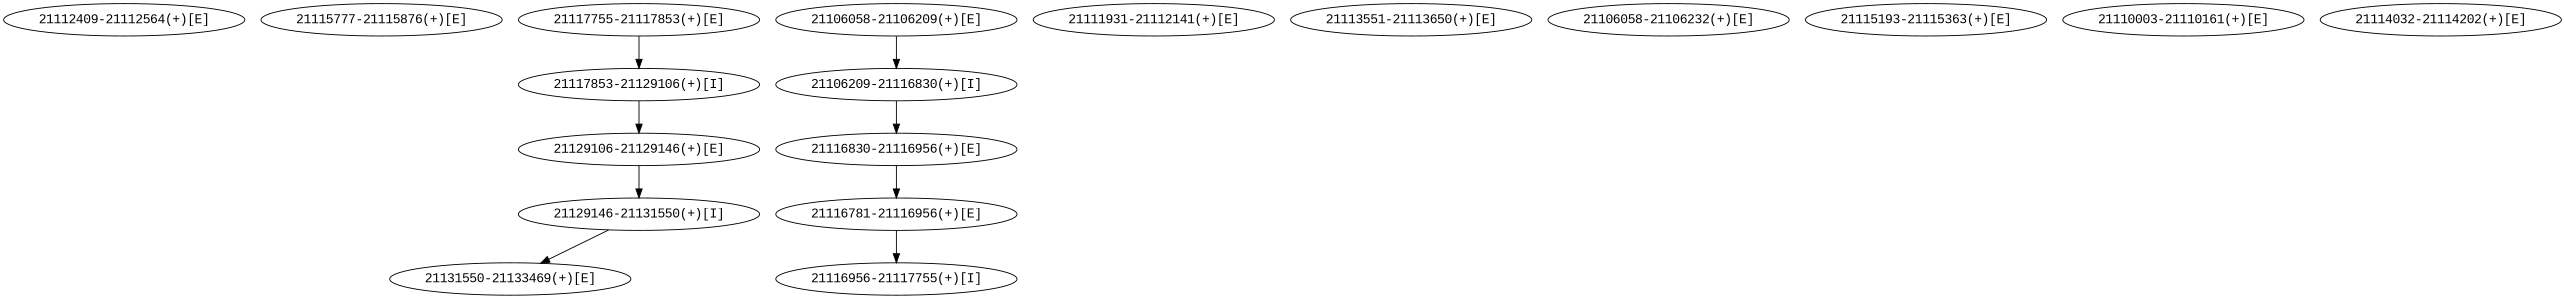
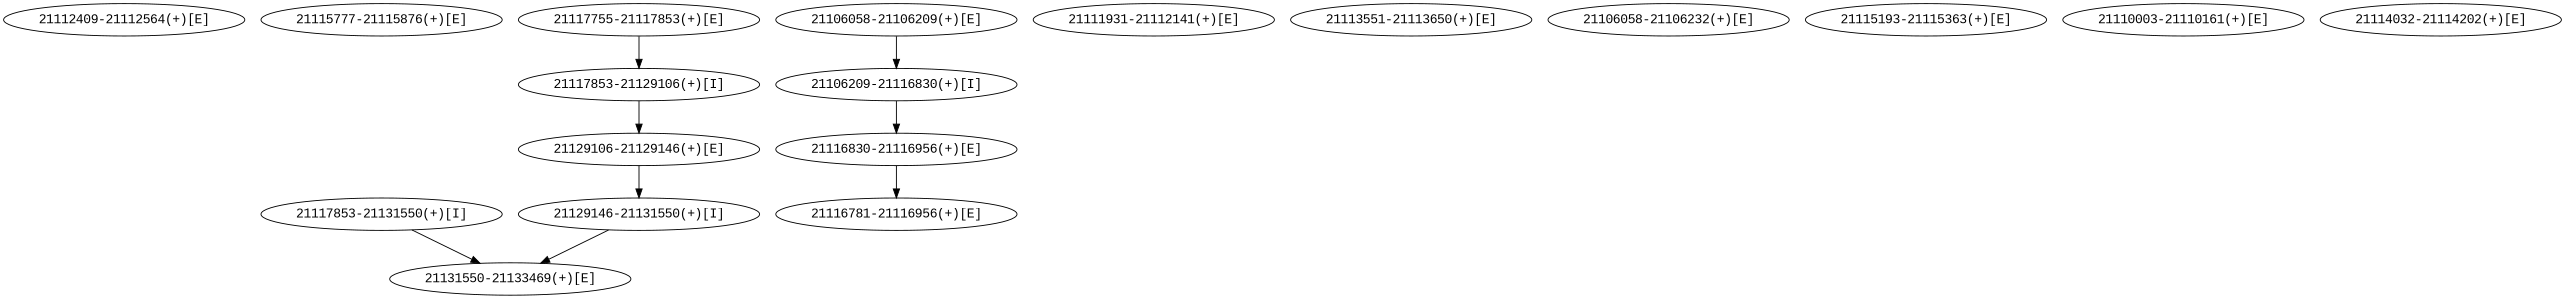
none -> (382, 214)
(896, 279) -> none
